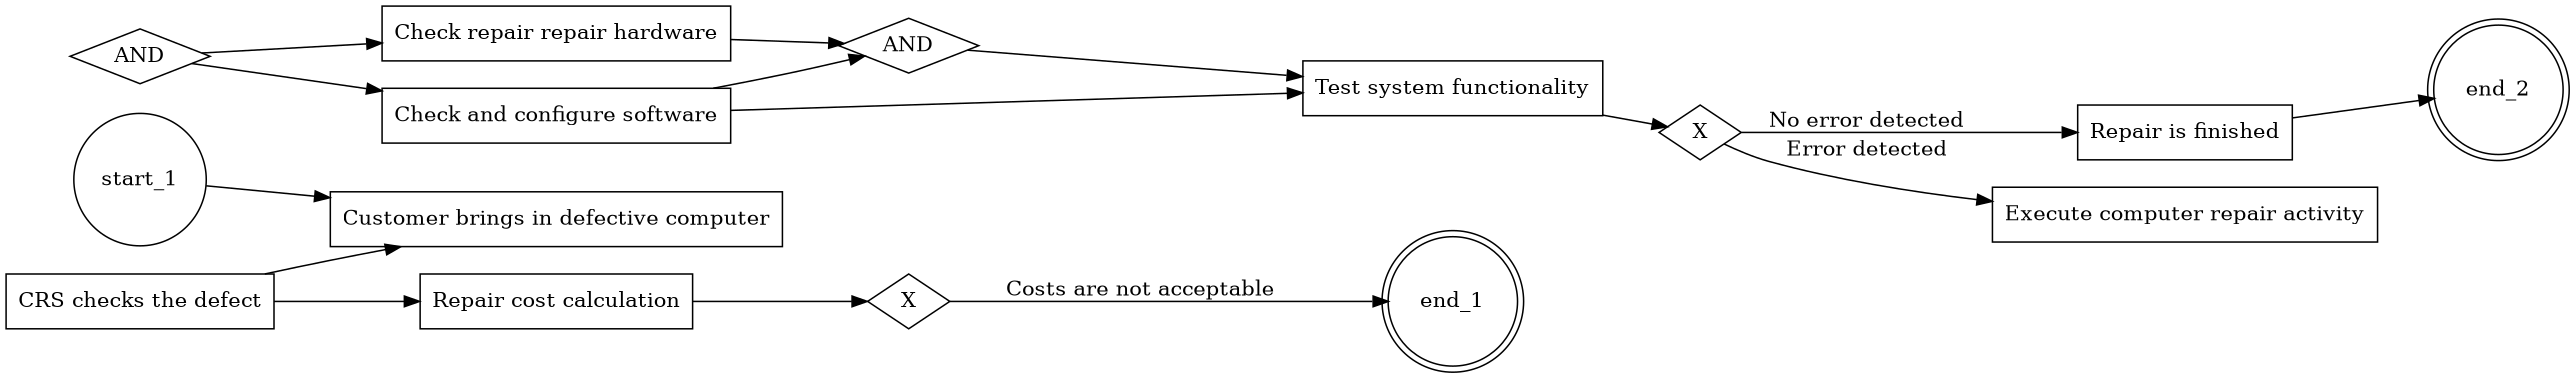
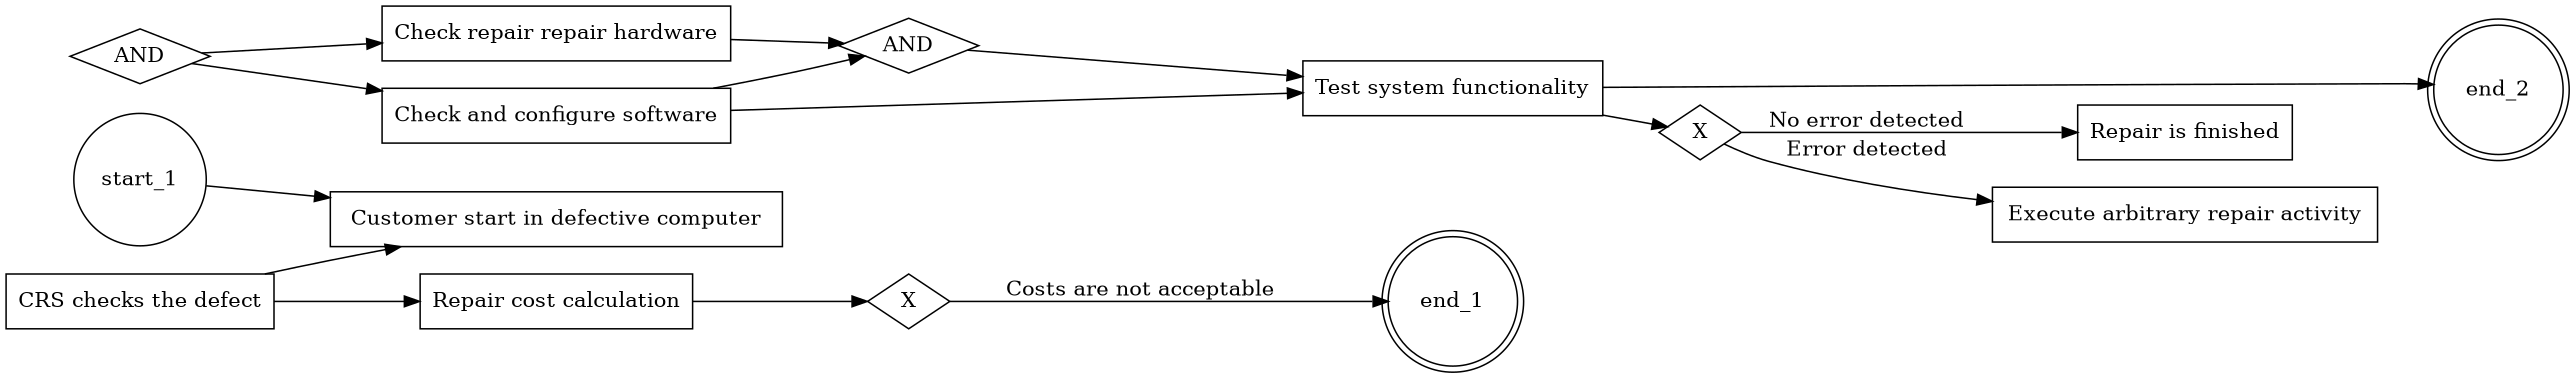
(2356, 109) -> (2011, 85)
(2185, 215) -> (2185, 215)
(556, 219) -> (556, 219)
